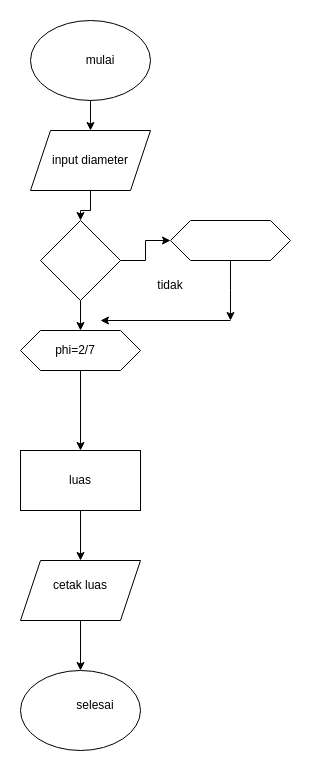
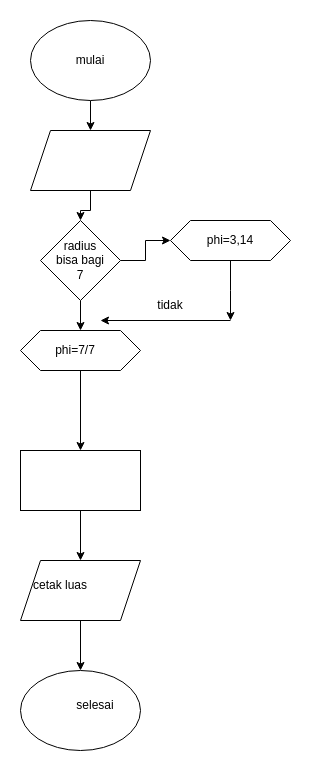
(101, 61) -> (91, 61)
(91, 161) -> none
none -> (231, 241)
none -> (81, 261)
(171, 286) -> (171, 306)
(76, 351) -> (76, 351)
(81, 481) -> none
(81, 586) -> (61, 586)
